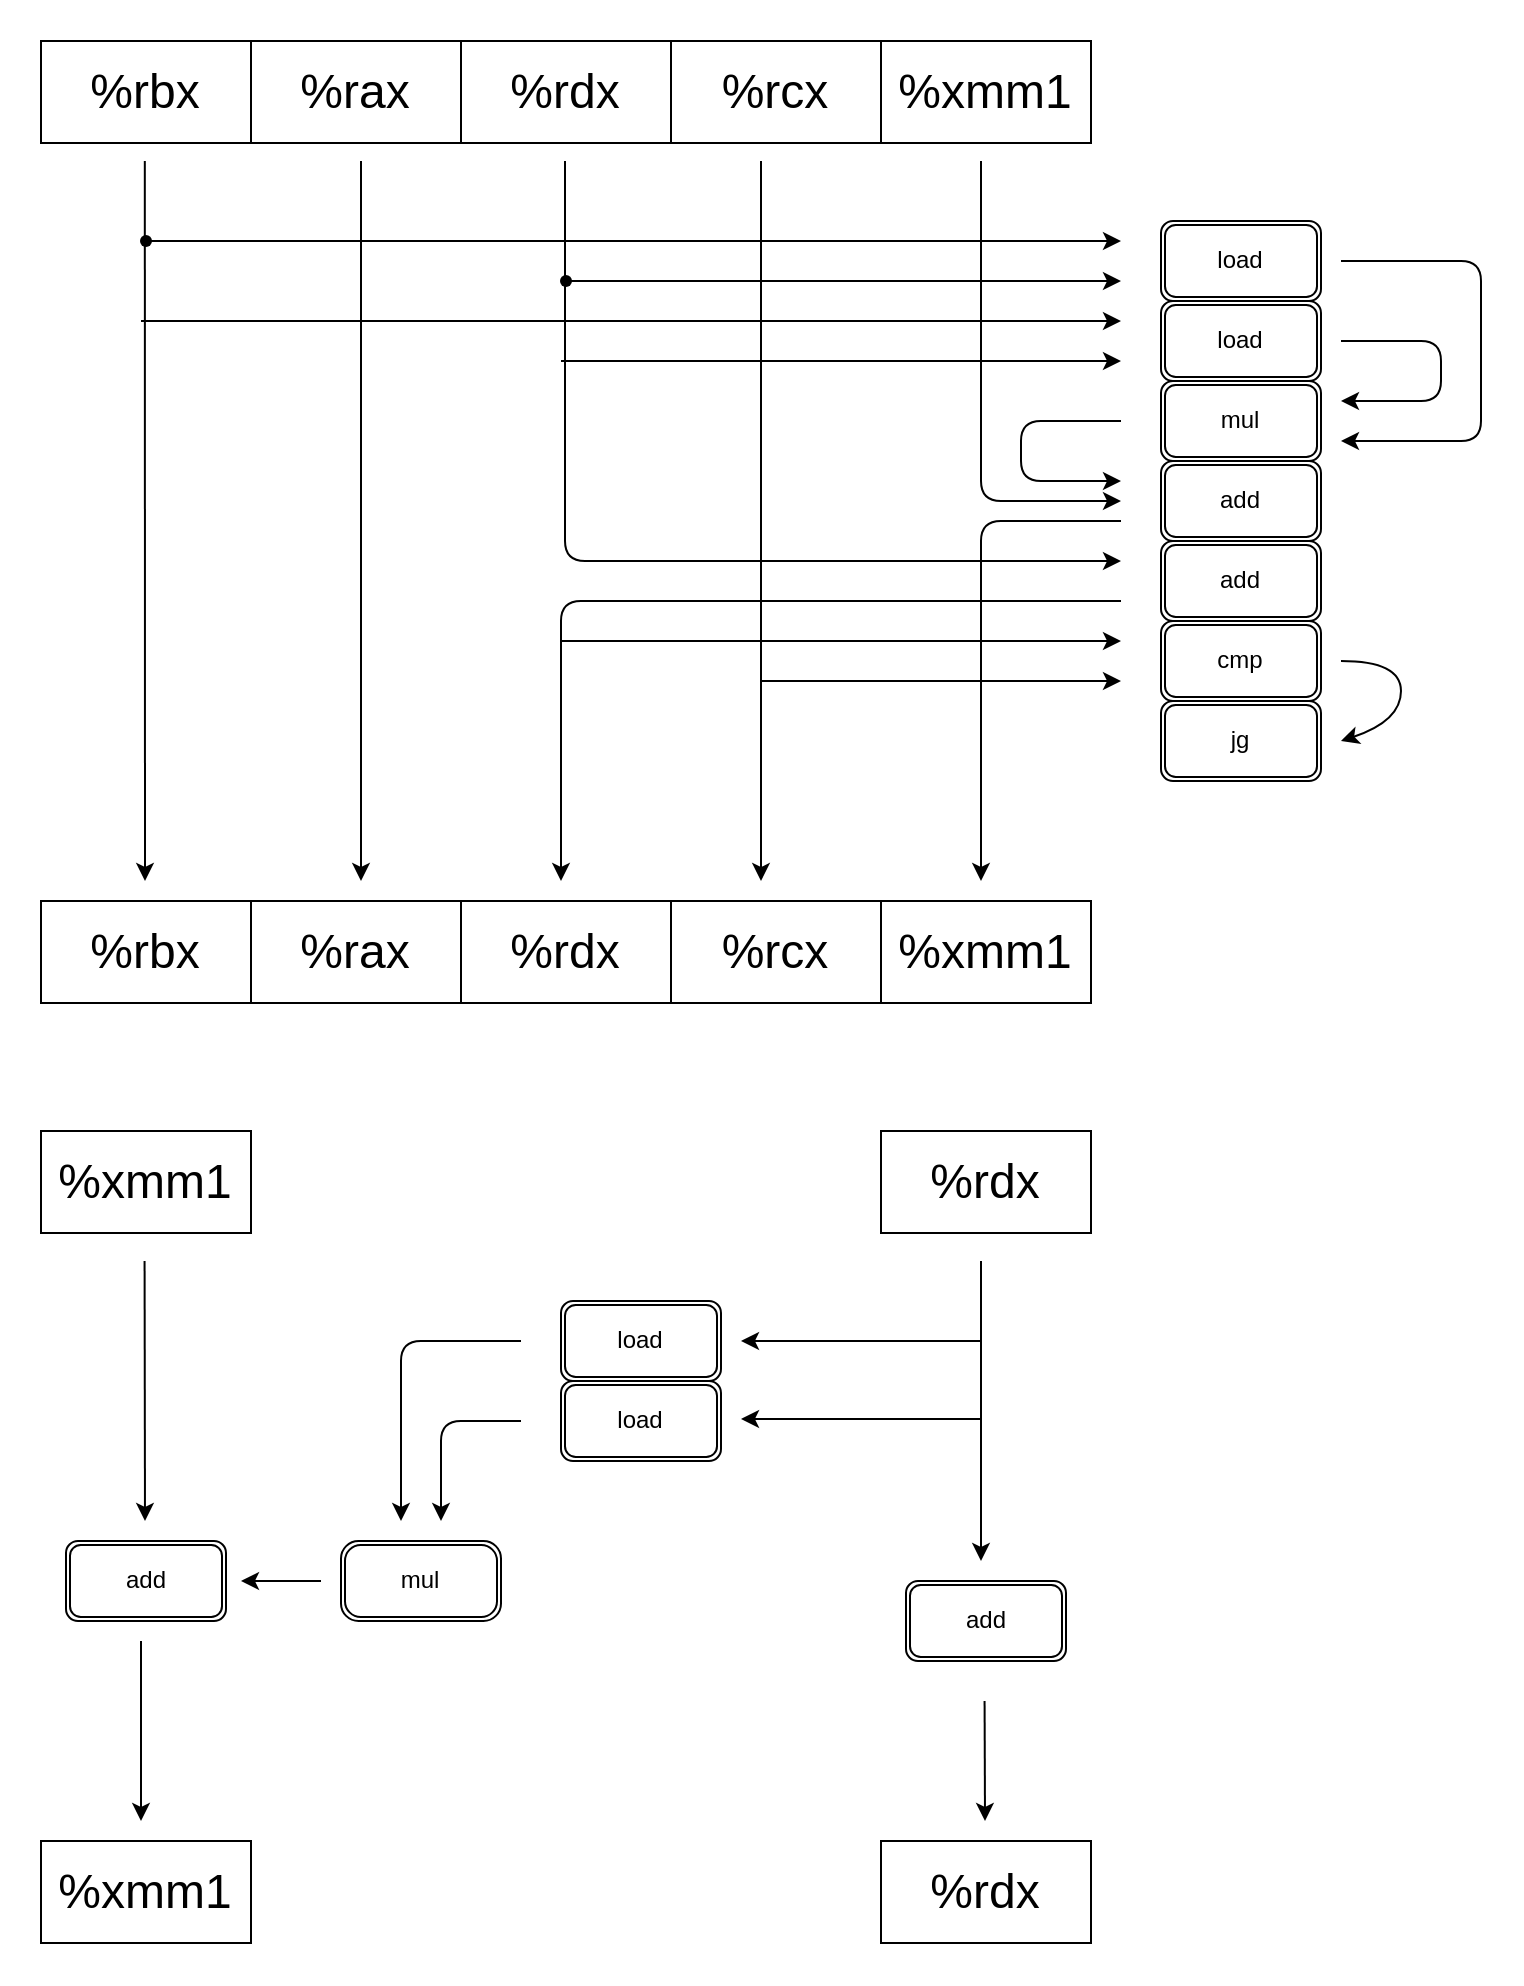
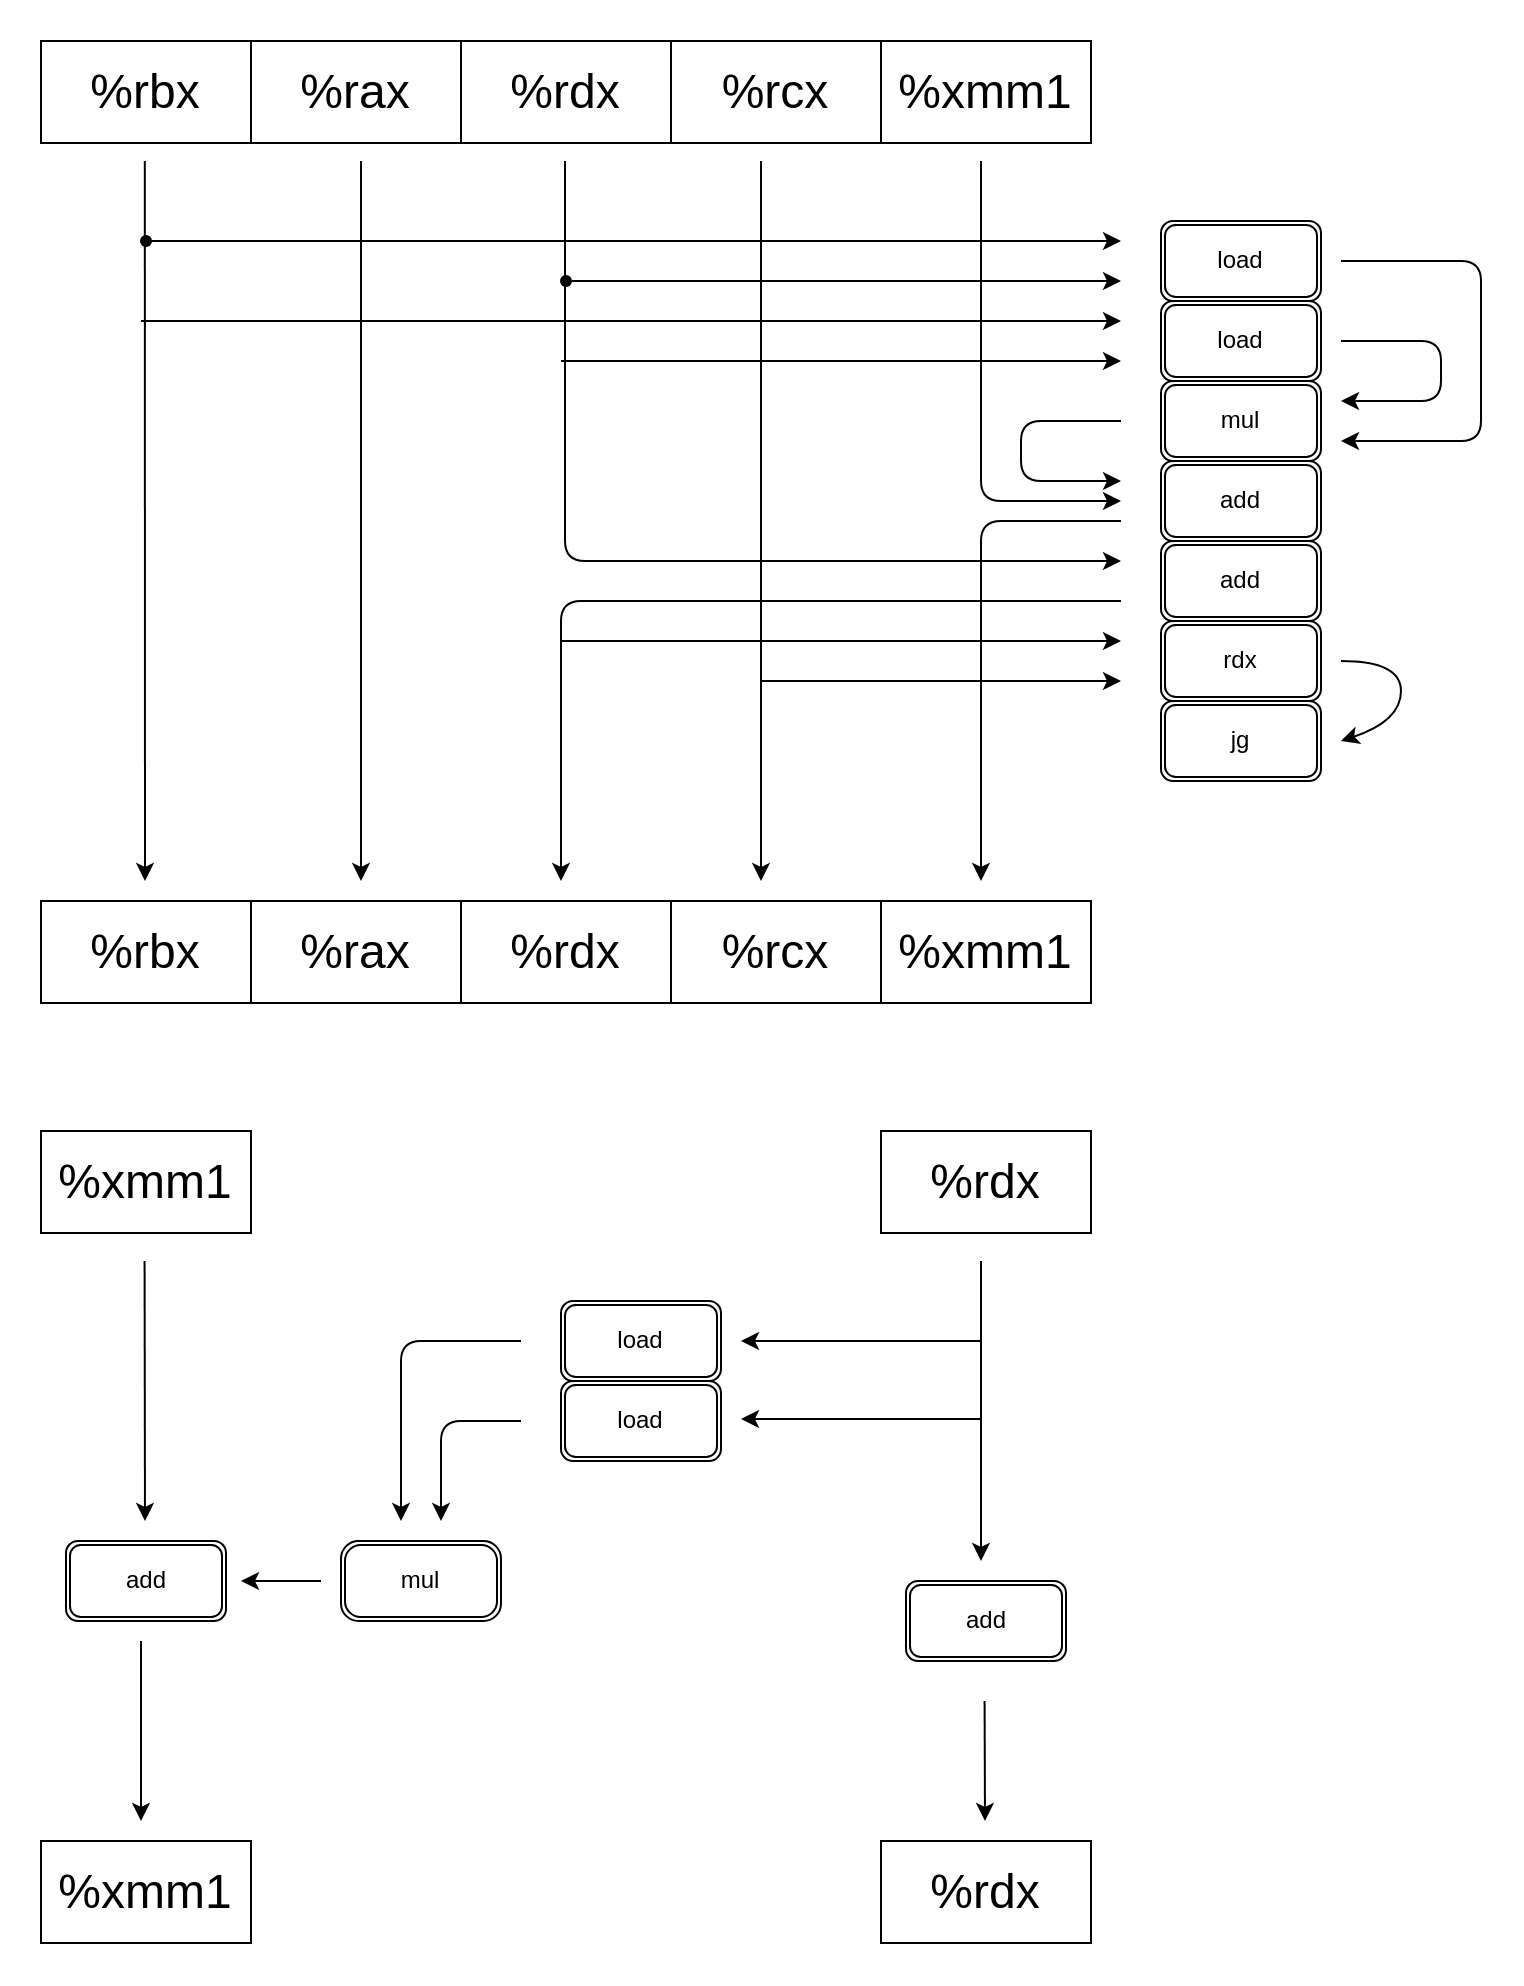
(1241, 661) -> (1241, 661)
